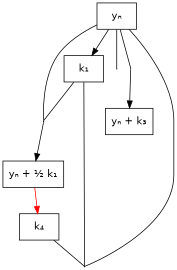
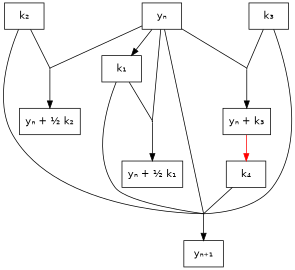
none -> (24, 16)
none -> (269, 16)
none -> (50, 122)
(36, 197) -> (246, 144)
none -> (204, 254)
